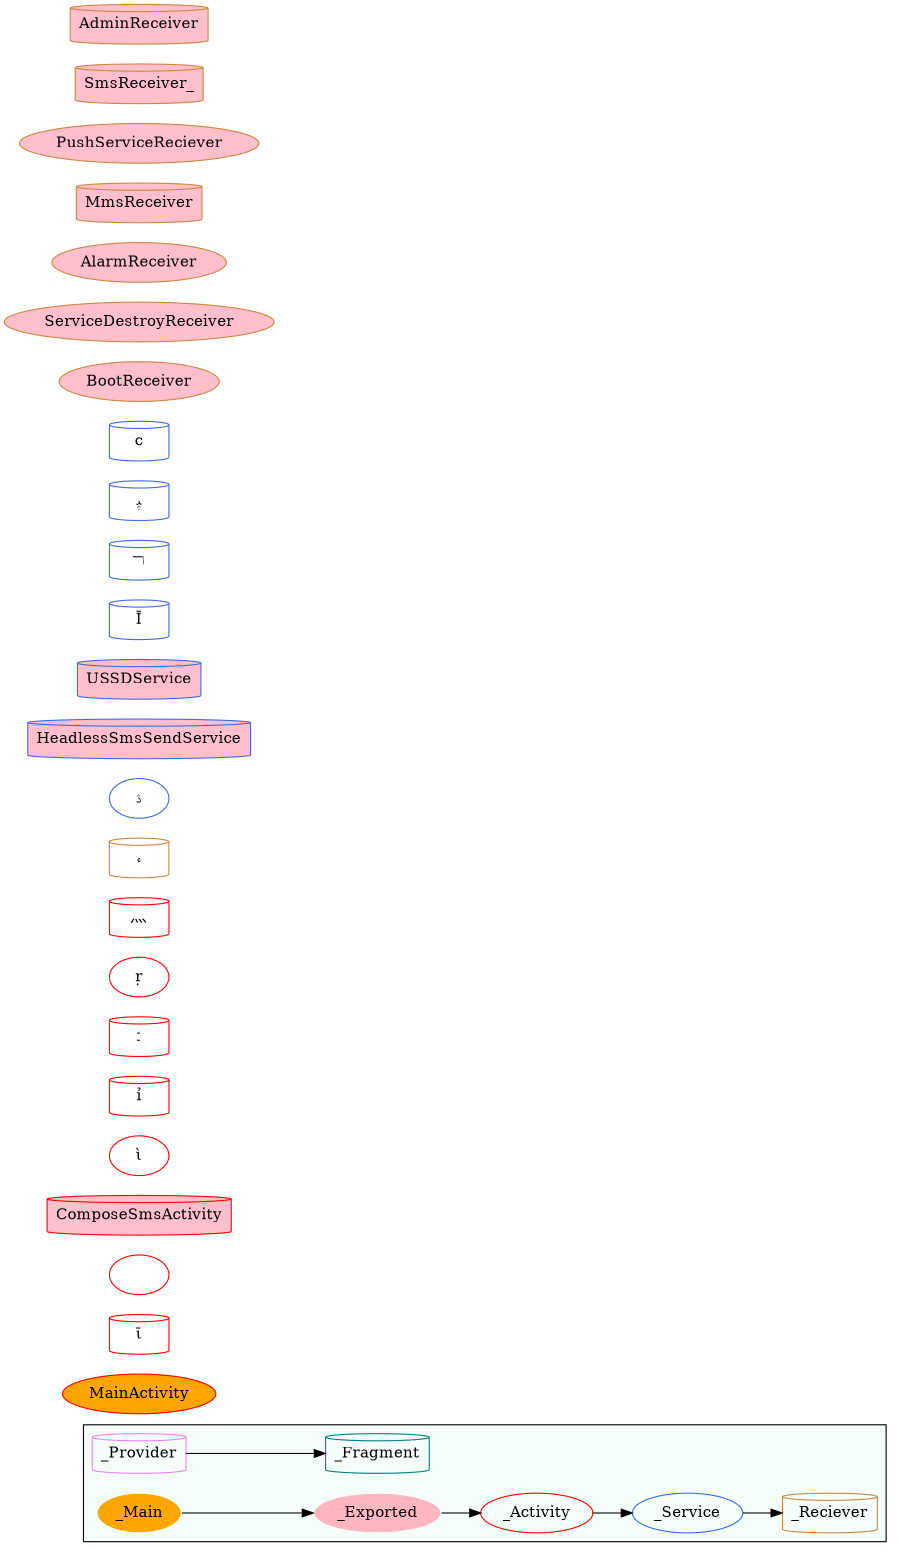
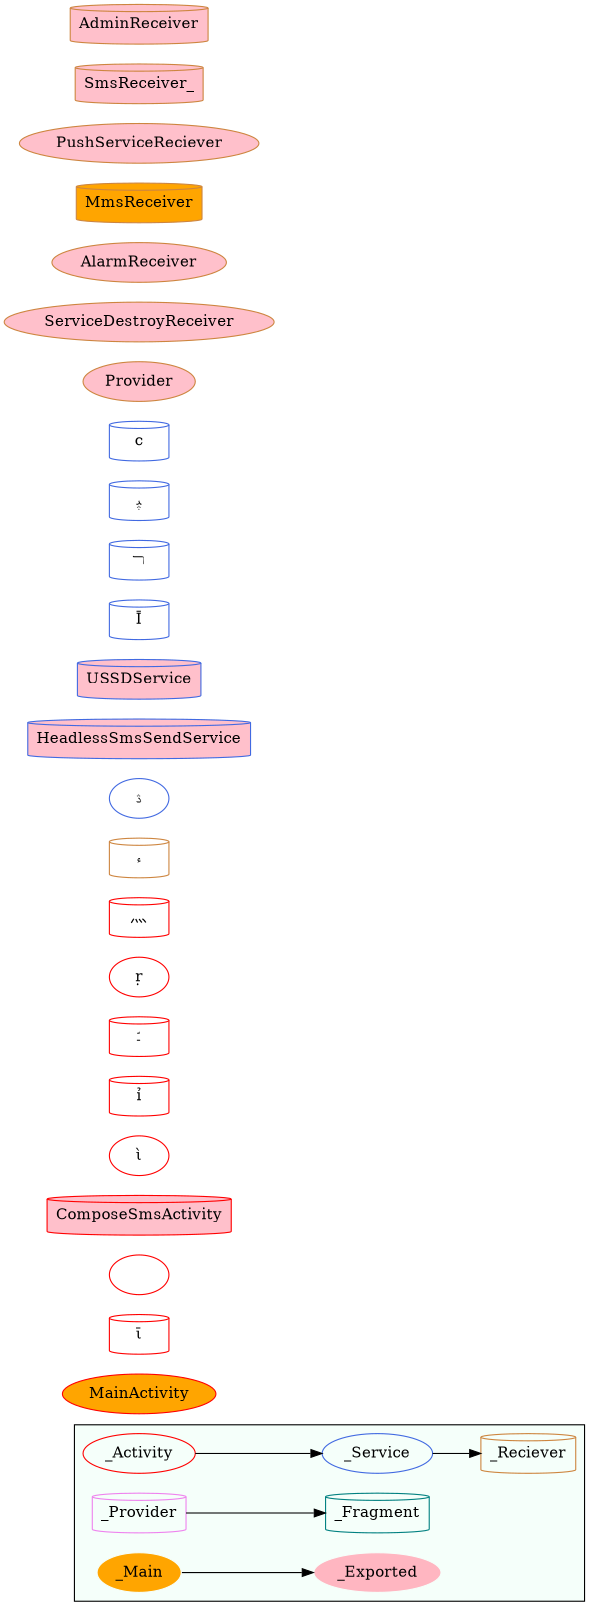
(139, 203) -> (139, 203)
(139, 382) -> (139, 382)
(456, 1513) -> none
